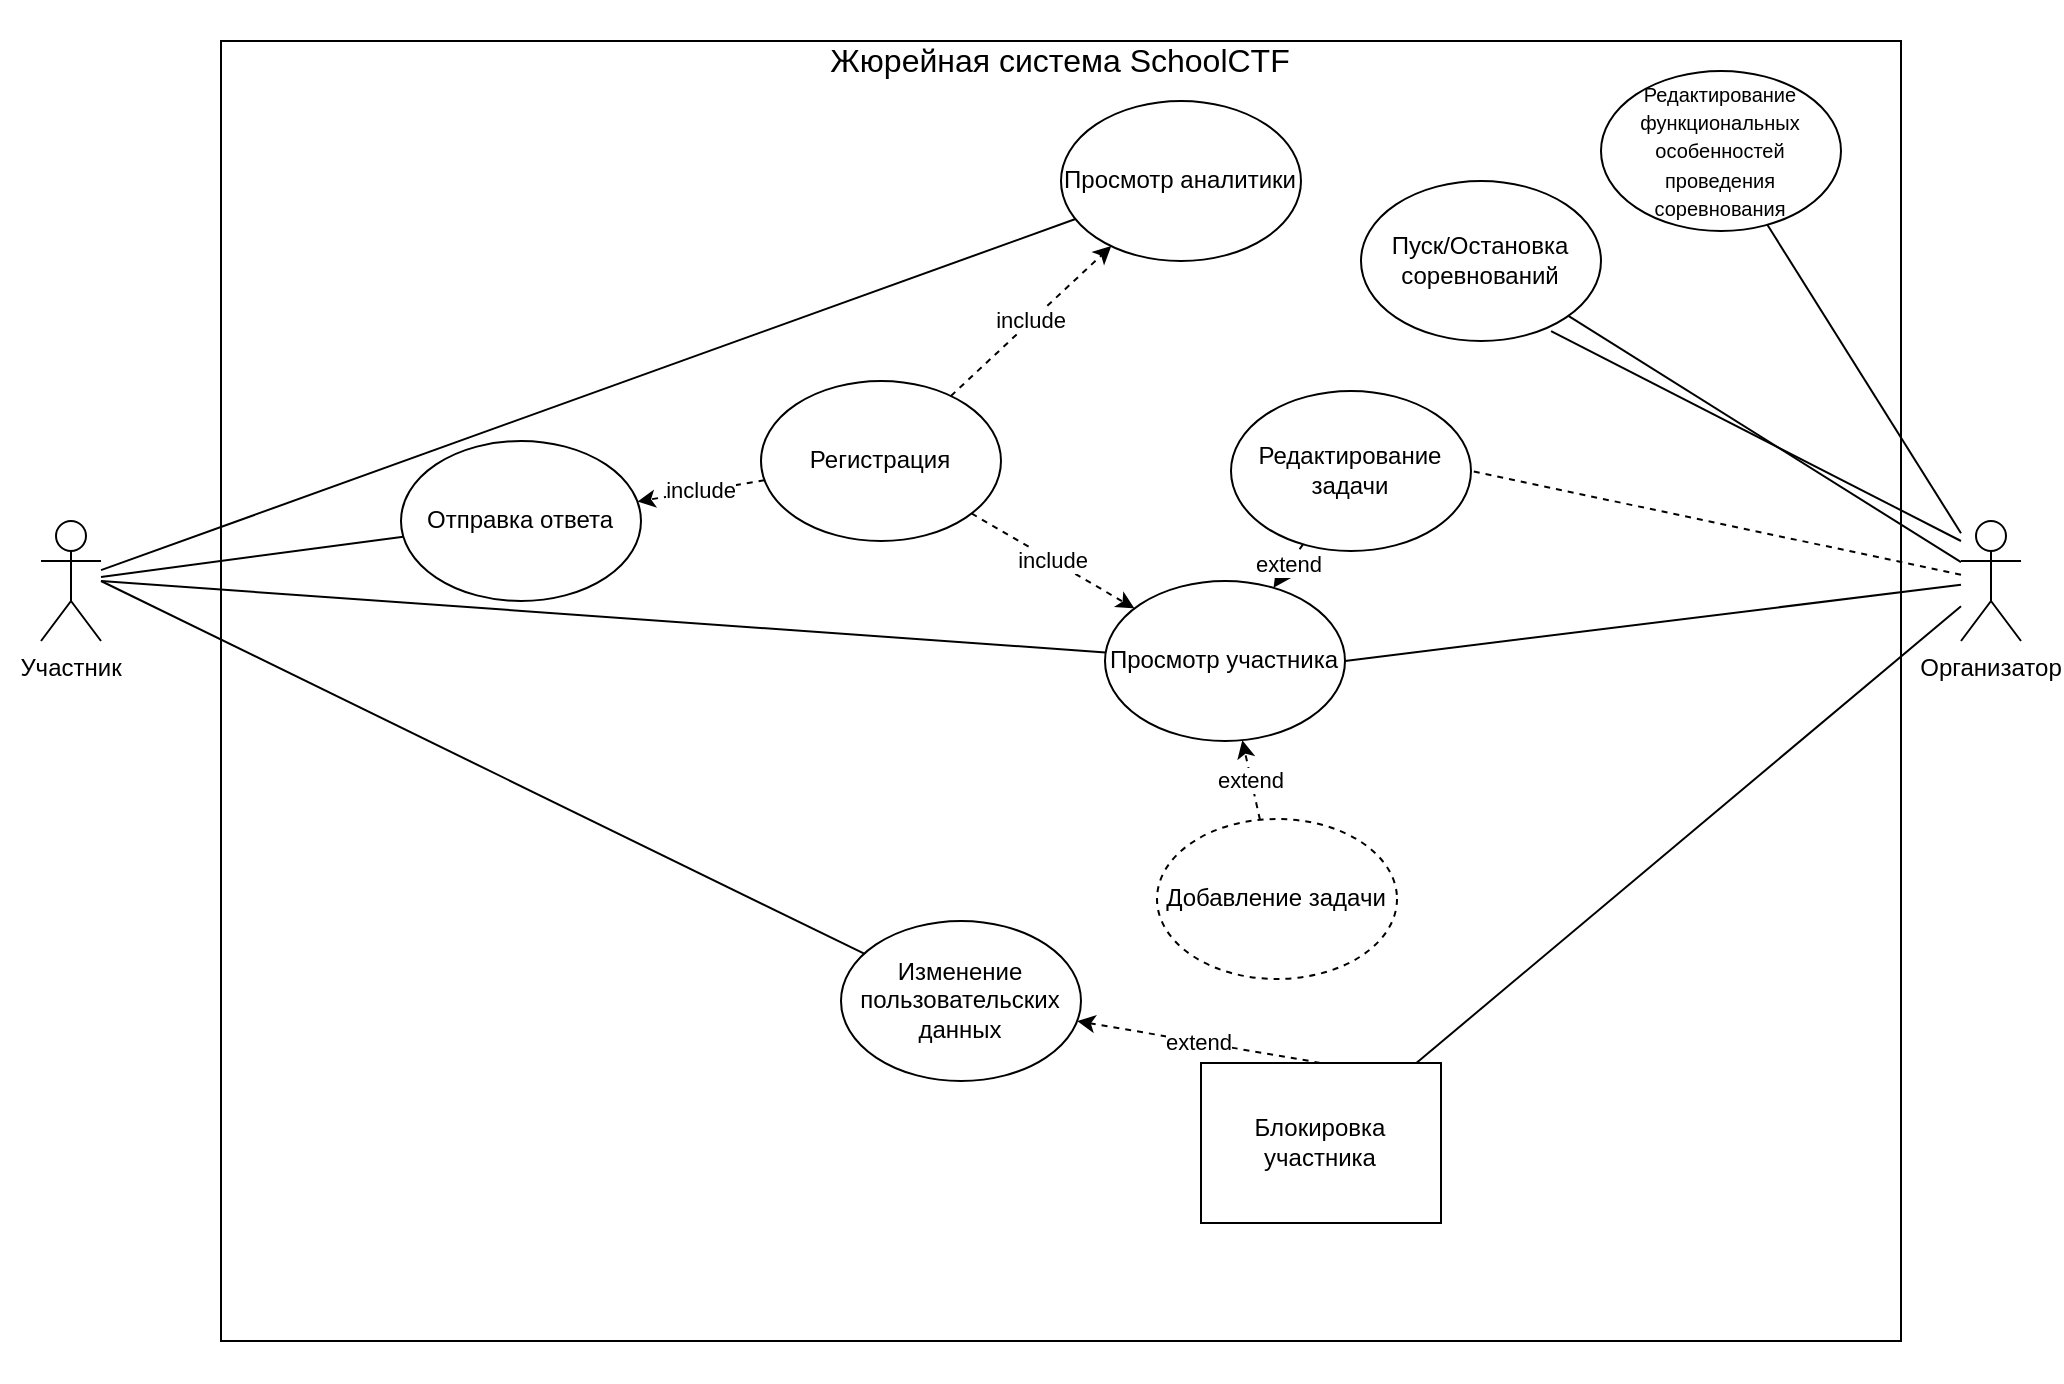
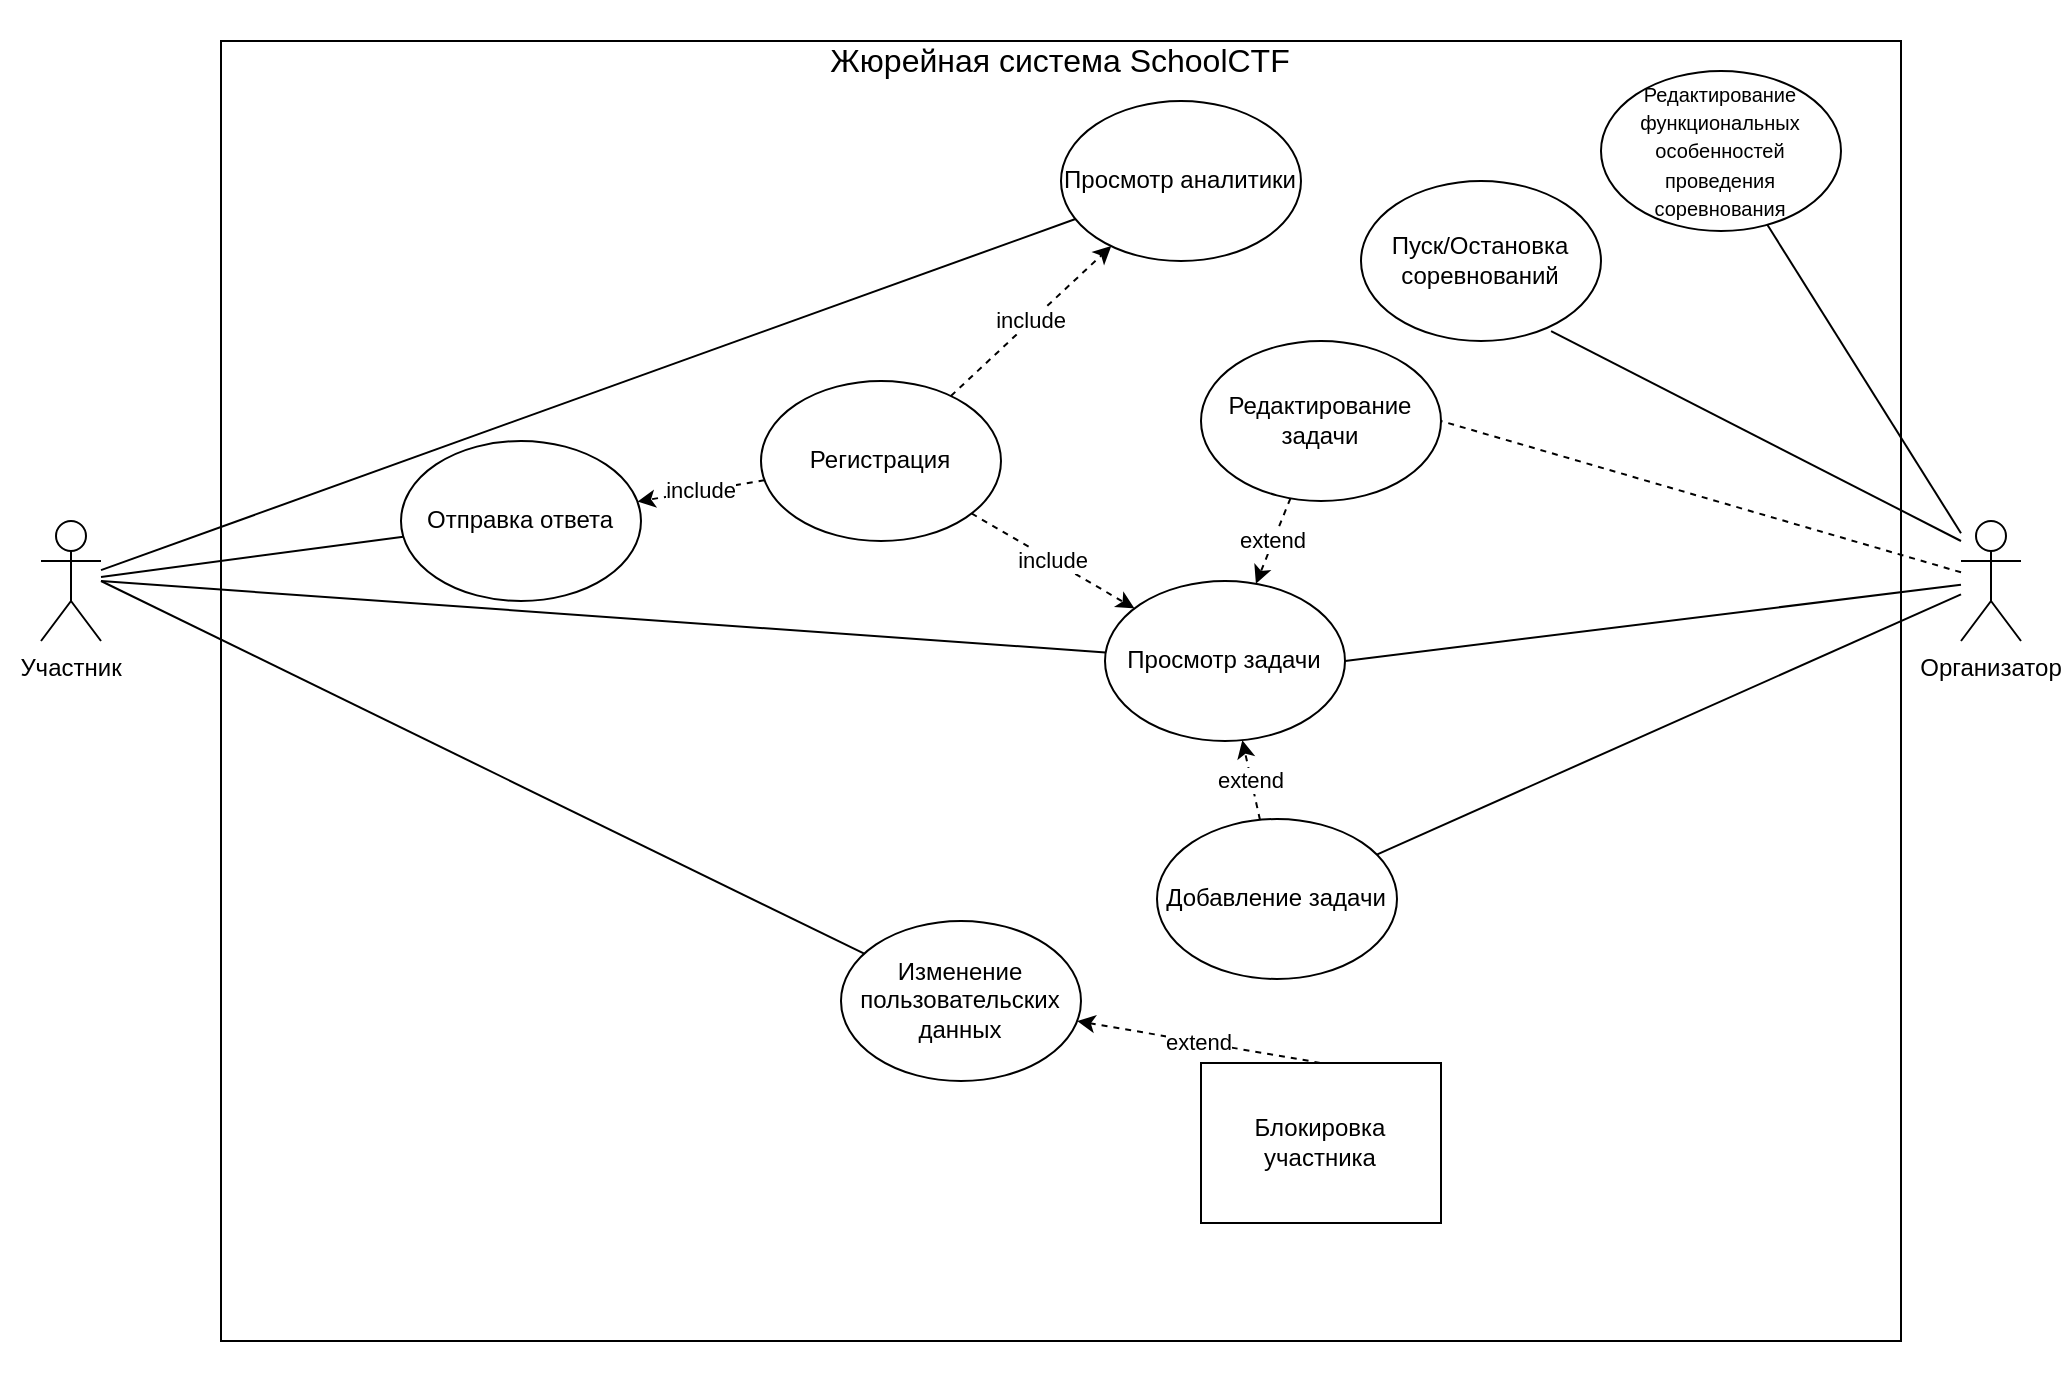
(1657, 372) -> (1632, 741)
(1351, 471) -> (1321, 421)
(1225, 661) -> (1225, 661)
(1652, 865) -> none
(1277, 899) -> (1277, 899)
